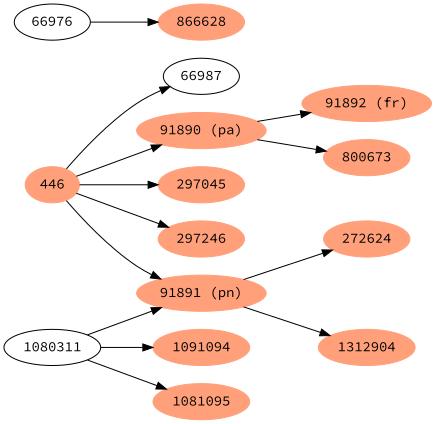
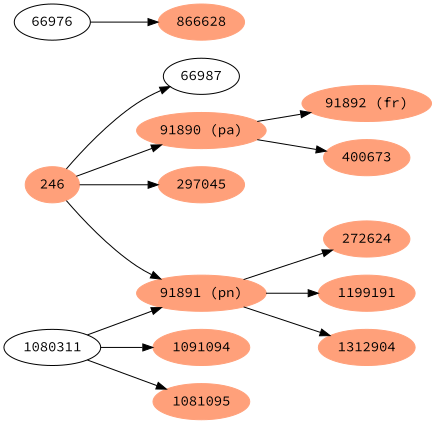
(367, 158) -> (367, 158)
(52, 185) -> (52, 185)
(201, 239) -> none
none -> (367, 293)
